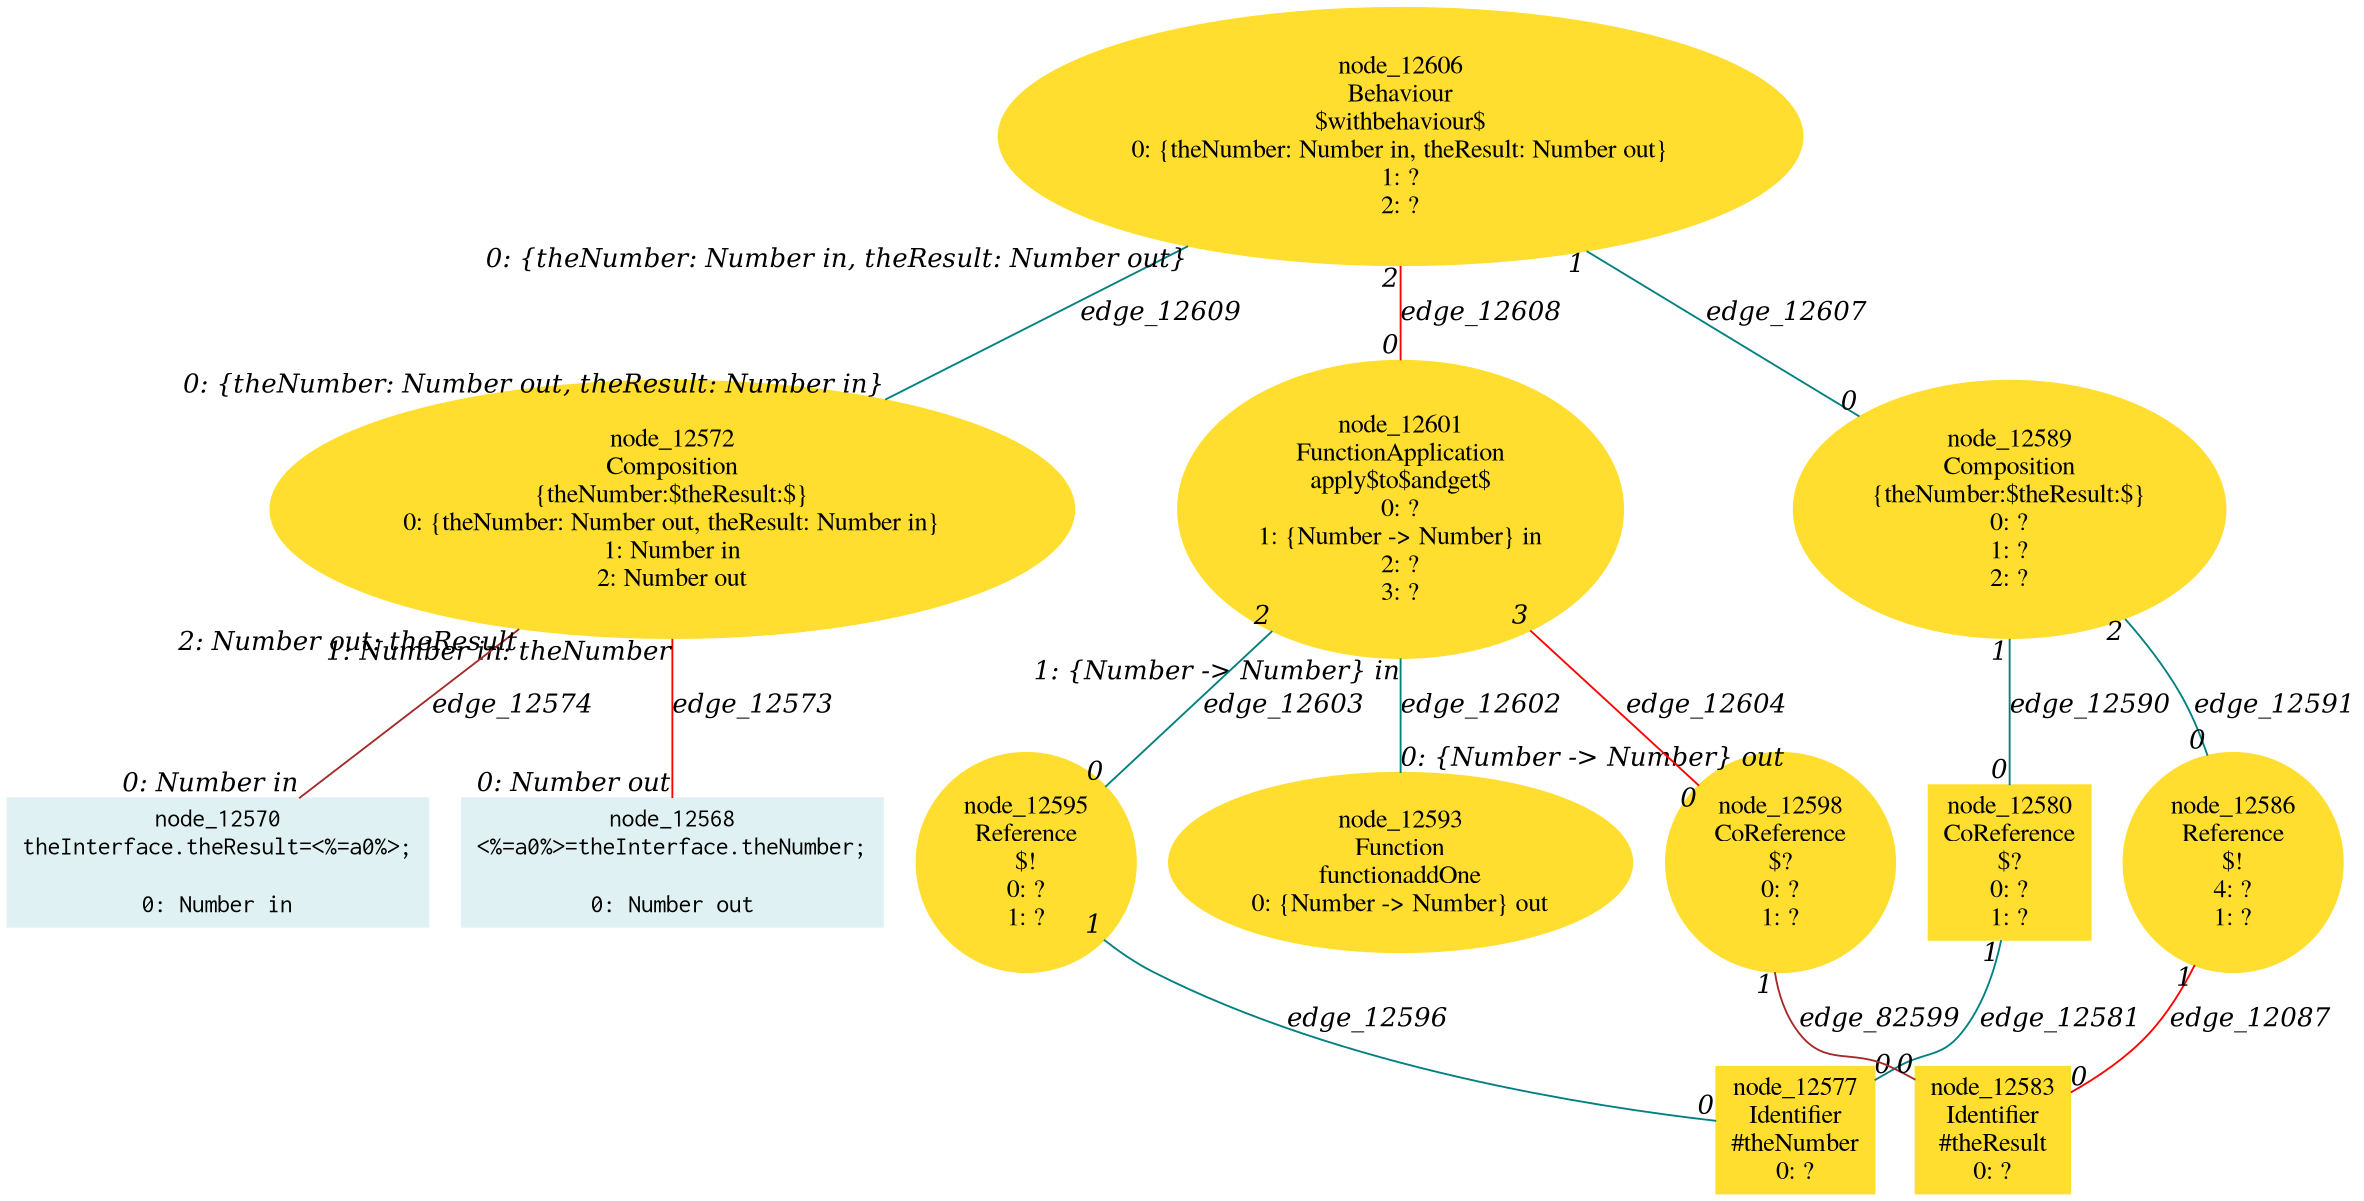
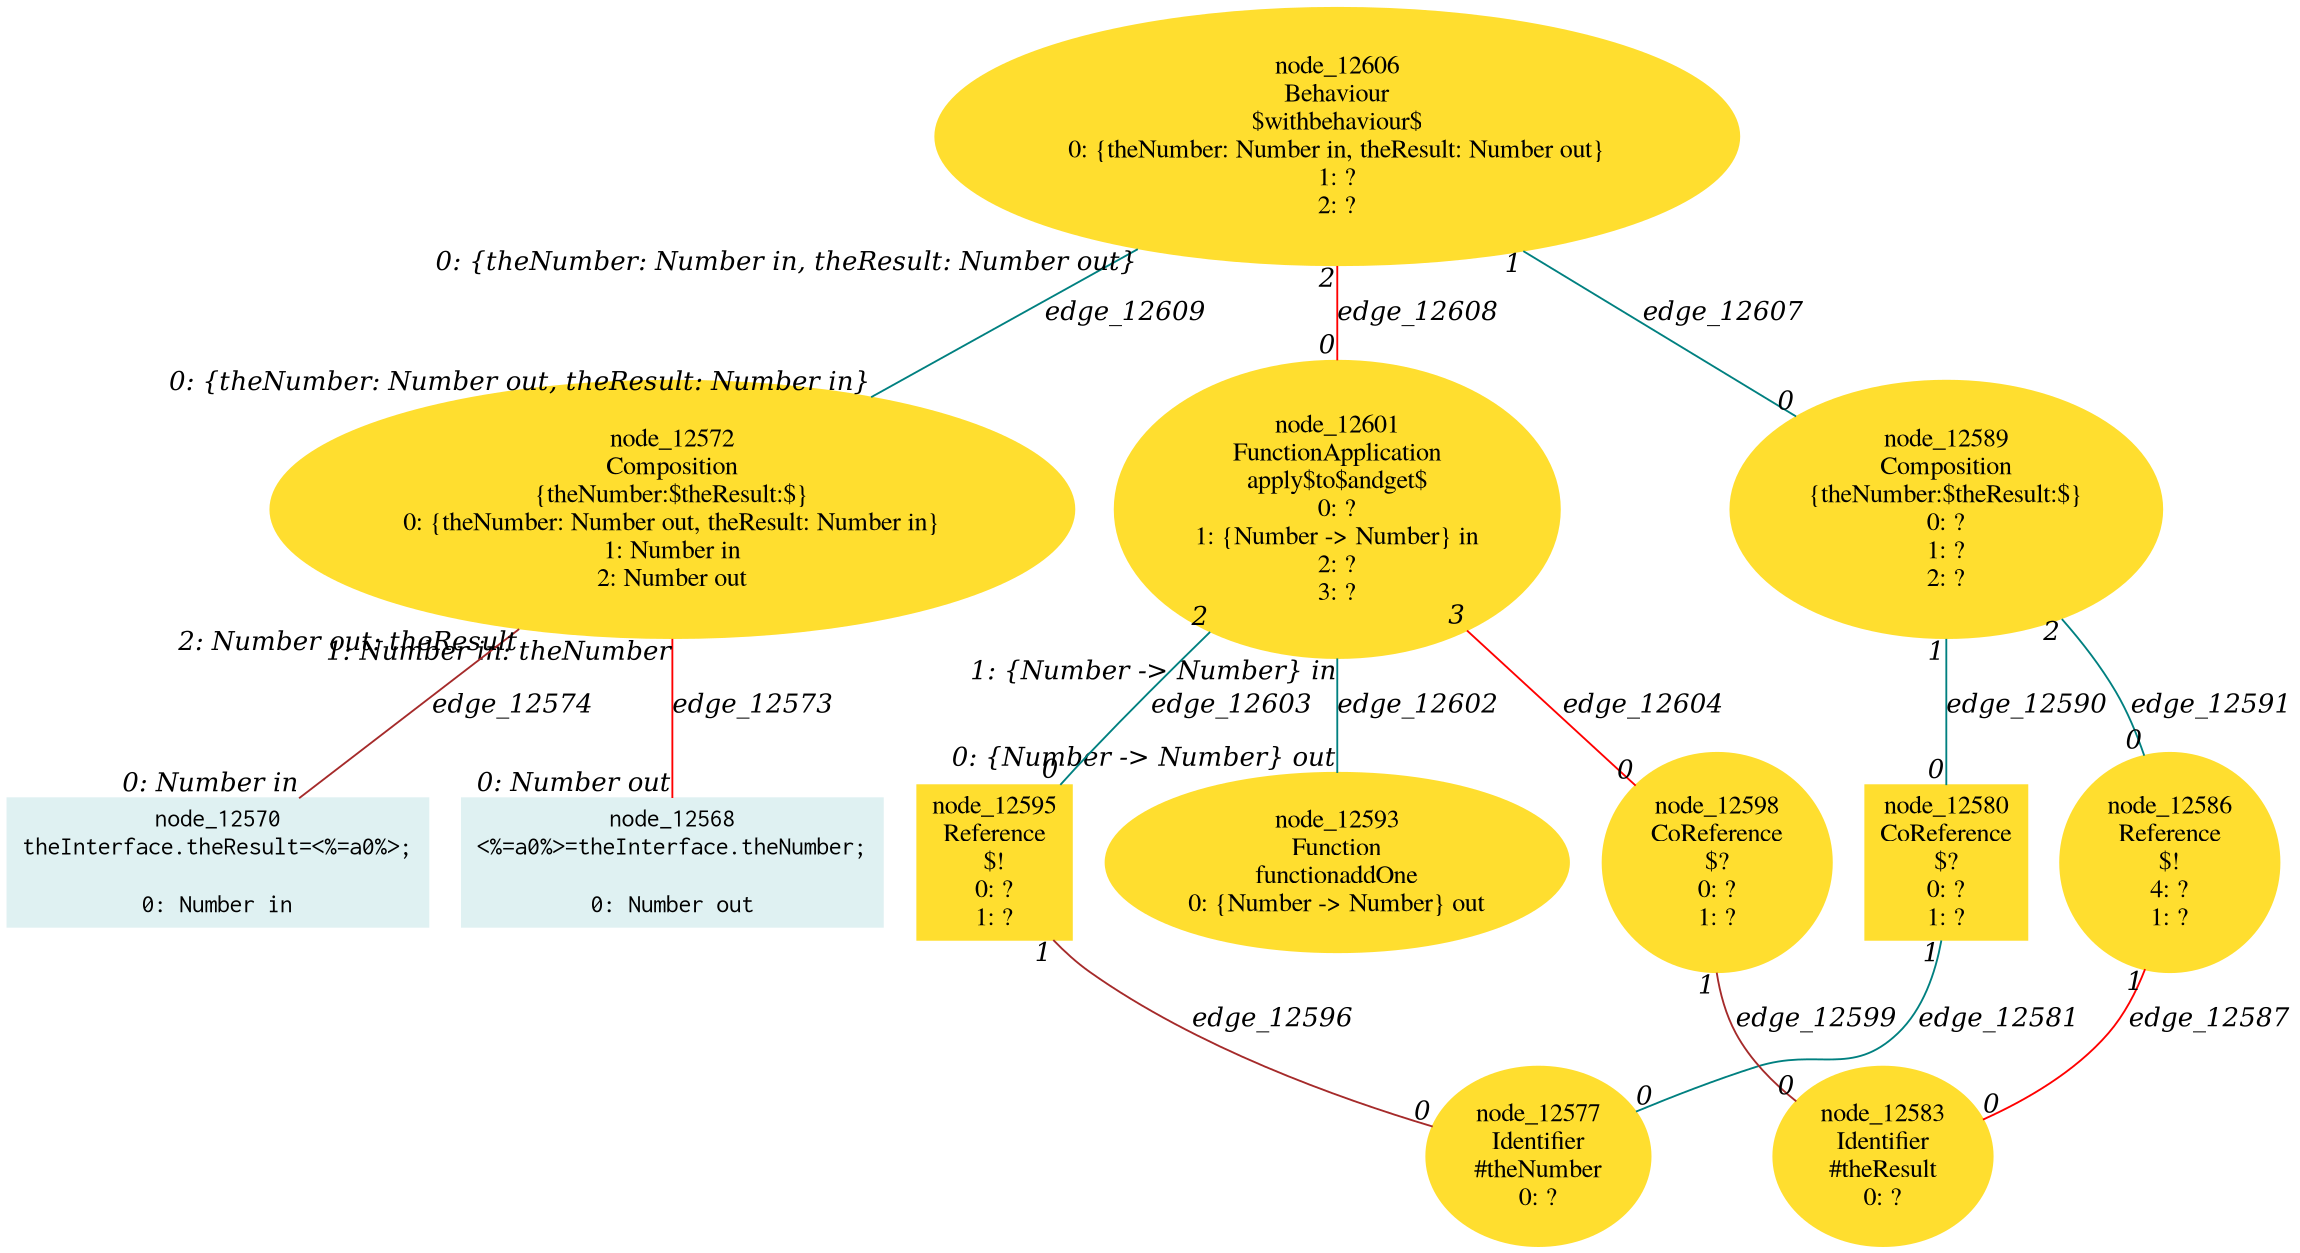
(1026, 863) -> (995, 863)
(1880, 1019) -> (1817, 1019)
(2251, 1019) -> (2210, 1019)
(1400, 1062) -> (1233, 1052)
(1795, 1130) -> (1538, 1156)
(1993, 1130) -> (1883, 1156)
